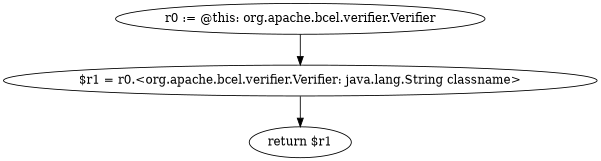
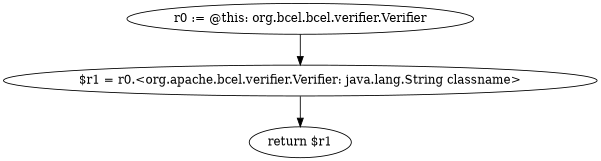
(300, 19) -> (300, 19)
